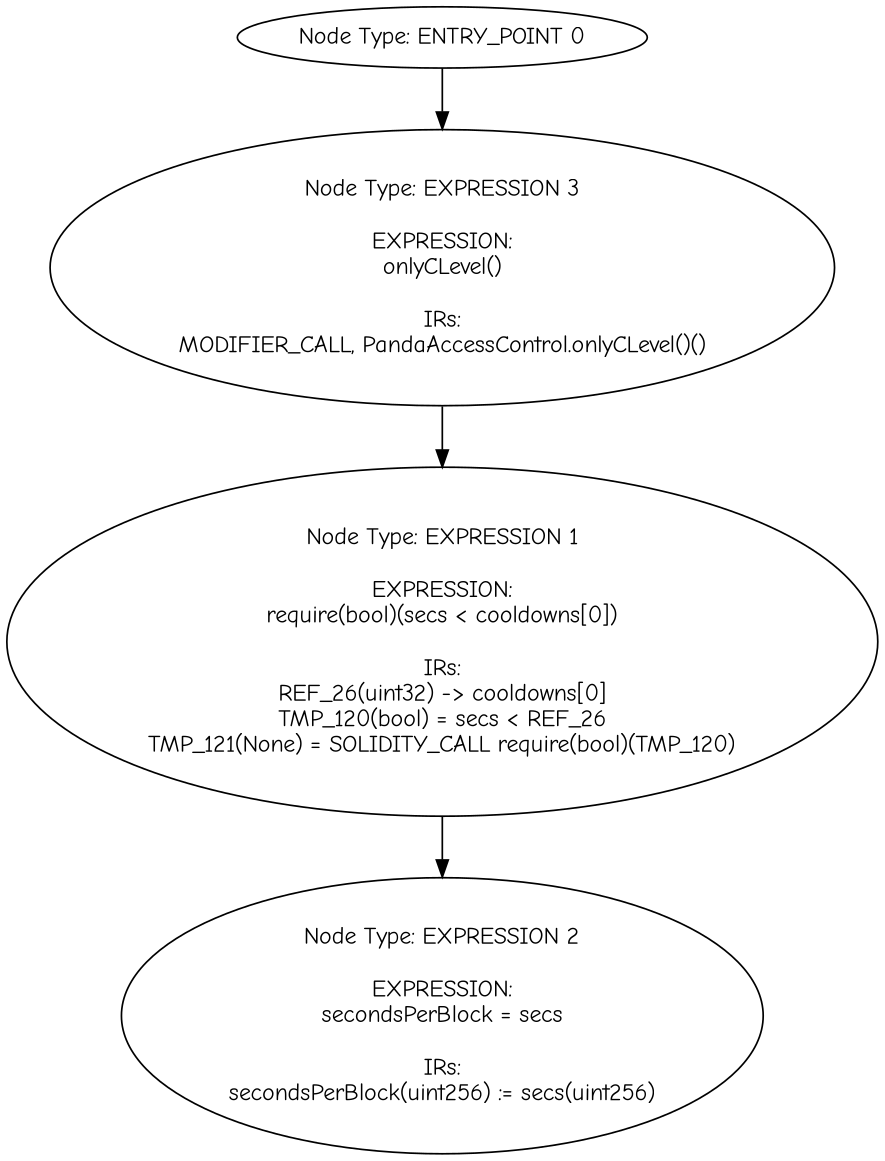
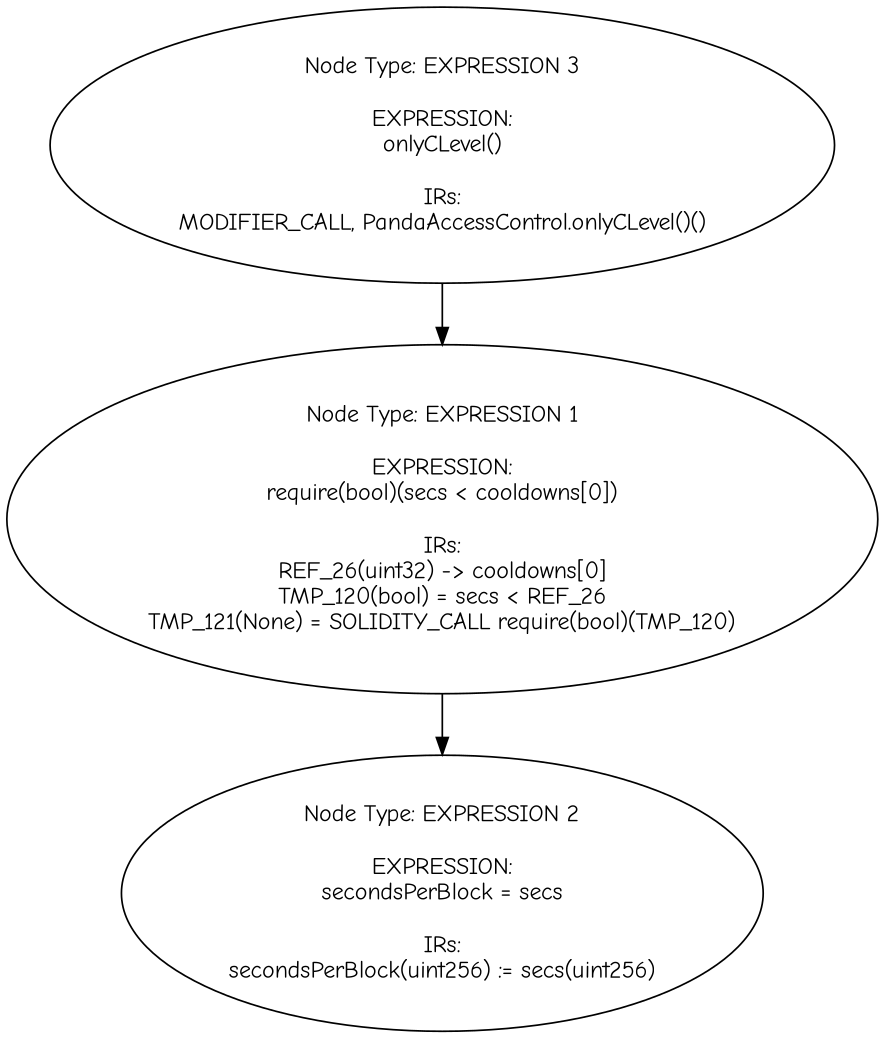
(442, 37) -> none
